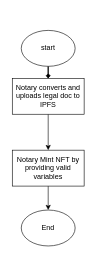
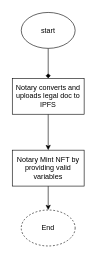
(48, 48) -> (48, 30)
(48, 228) -> (48, 228)
